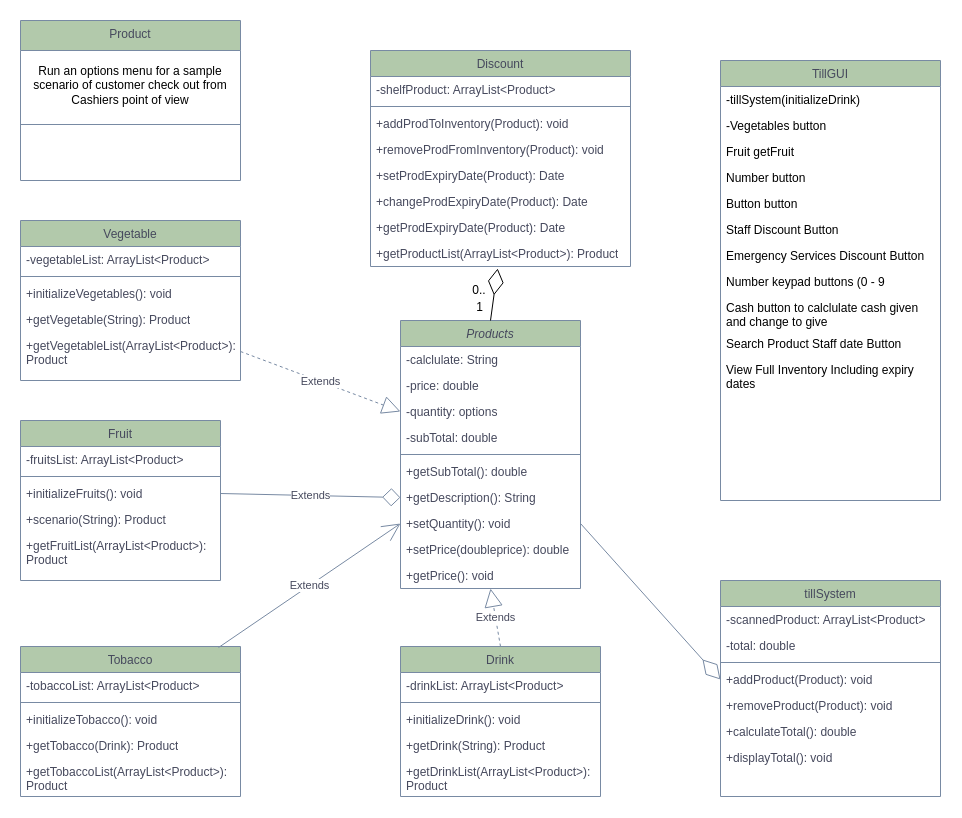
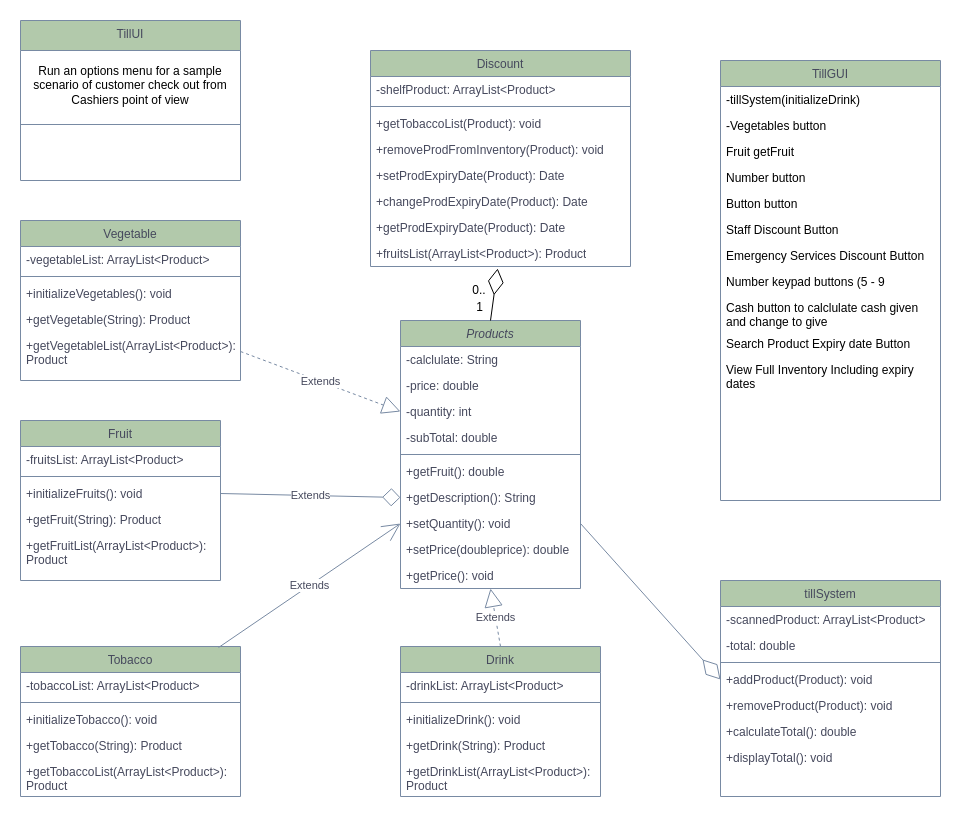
(130, 34) -> (130, 34)
(486, 125) -> (471, 125)
(502, 262) -> (502, 262)
(813, 283) -> (813, 283)
(828, 345) -> (830, 345)
(460, 412) -> (447, 412)
(474, 472) -> (464, 472)
(108, 521) -> (108, 521)
(113, 747) -> (116, 747)
